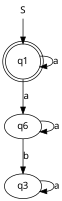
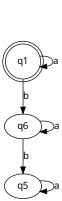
(23, 11) -> none
(26, 97) -> (26, 97)
(23, 186) -> (23, 186)
